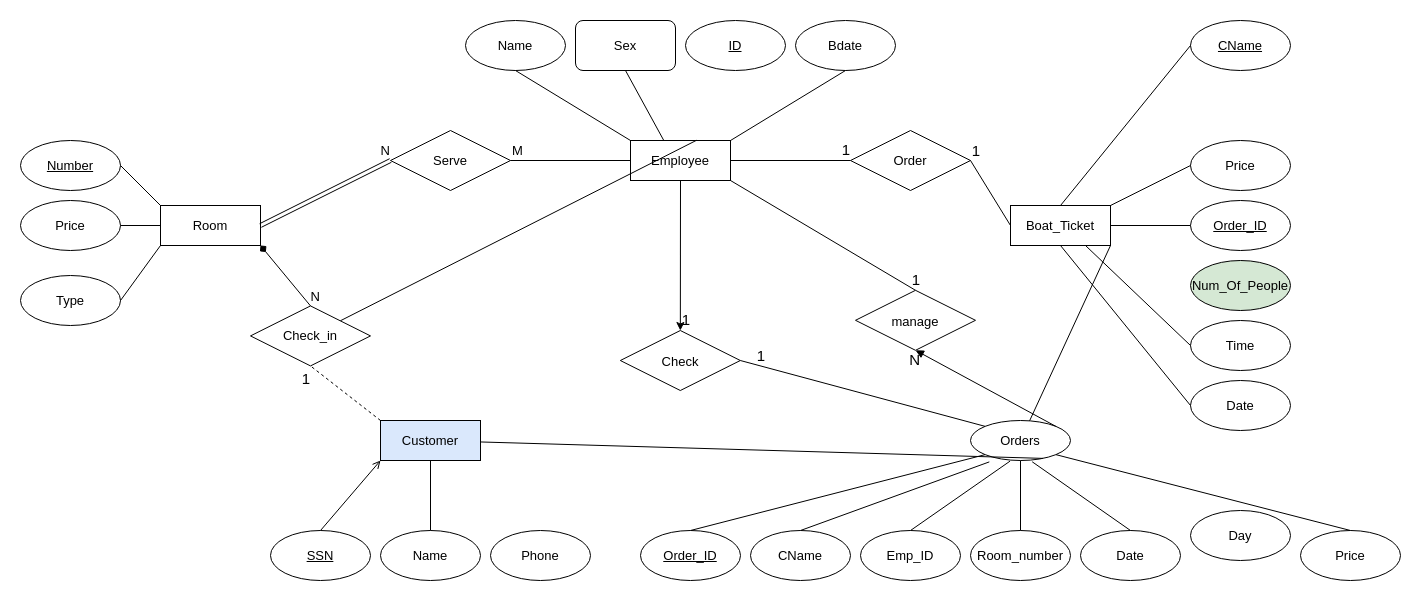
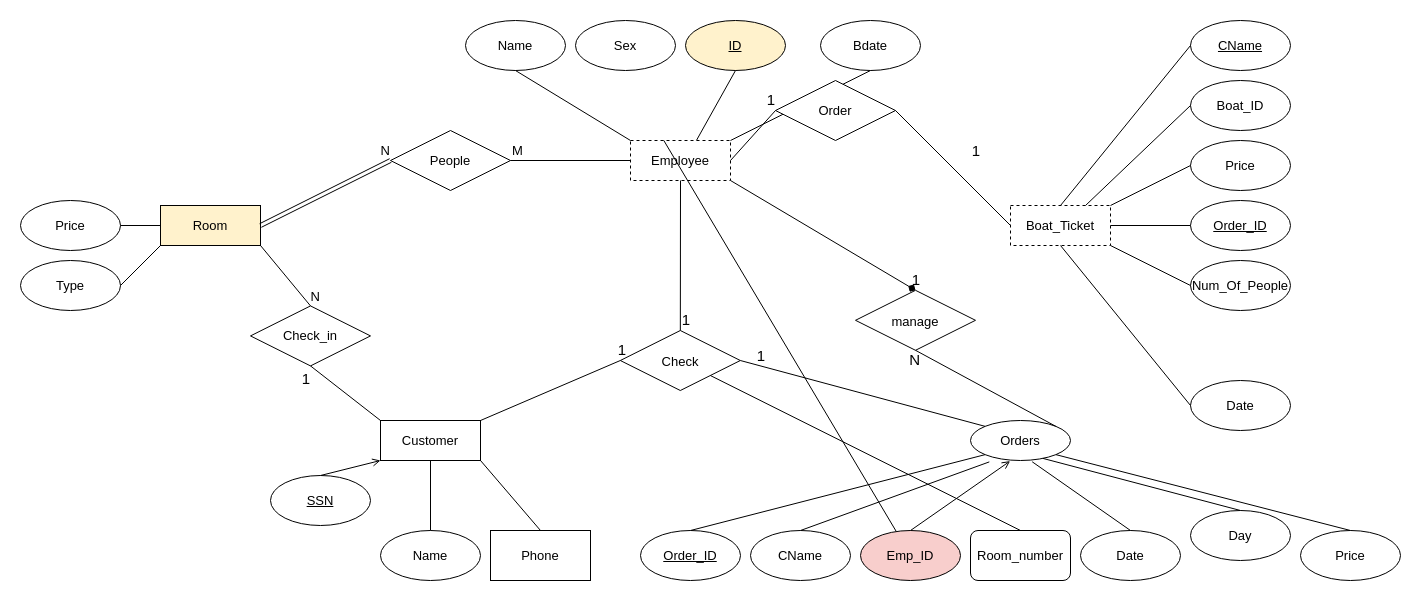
(626, 46) -> (626, 46)
(736, 46) -> (736, 46)
(846, 46) -> (871, 46)
(645, 106) -> (780, 335)
none -> (1241, 106)
none -> (1138, 156)
(451, 161) -> (451, 161)
(681, 161) -> (681, 161)
(911, 161) -> (836, 111)
(71, 166) -> none
(141, 186) -> none
(211, 226) -> (211, 226)
(1061, 226) -> (1061, 226)
(519, 230) -> (716, 106)
(266, 252) -> (264, 249)
(1241, 286) -> (1241, 286)
(911, 288) -> (908, 286)
(1138, 295) -> none
(71, 301) -> (71, 286)
(680, 322) -> (680, 326)
(1070, 333) -> (1150, 265)
(1241, 346) -> none
(924, 355) -> (920, 353)
none -> (550, 391)
(345, 393) -> (345, 393)
(431, 441) -> (431, 441)
(762, 450) -> (1142, 484)
(1006, 464) -> (1005, 465)
none -> (511, 496)
(1021, 496) -> (867, 454)
(321, 556) -> (321, 501)
(541, 556) -> (541, 556)
(911, 556) -> (911, 556)
(1021, 556) -> (1021, 556)
